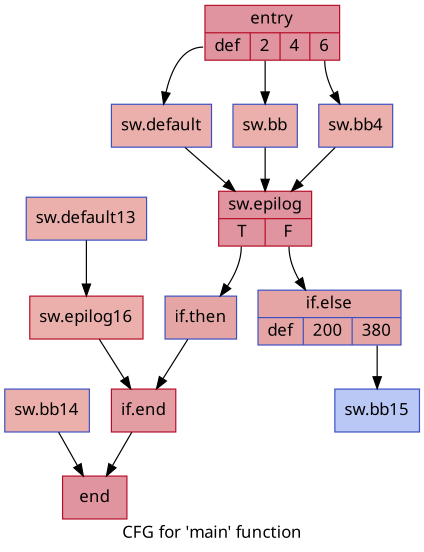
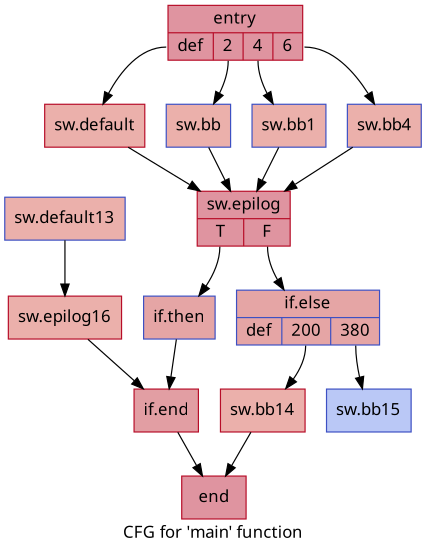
(161, 126) -> (95, 126)
none -> (289, 126)
none -> (302, 363)
(47, 411) -> (263, 411)
